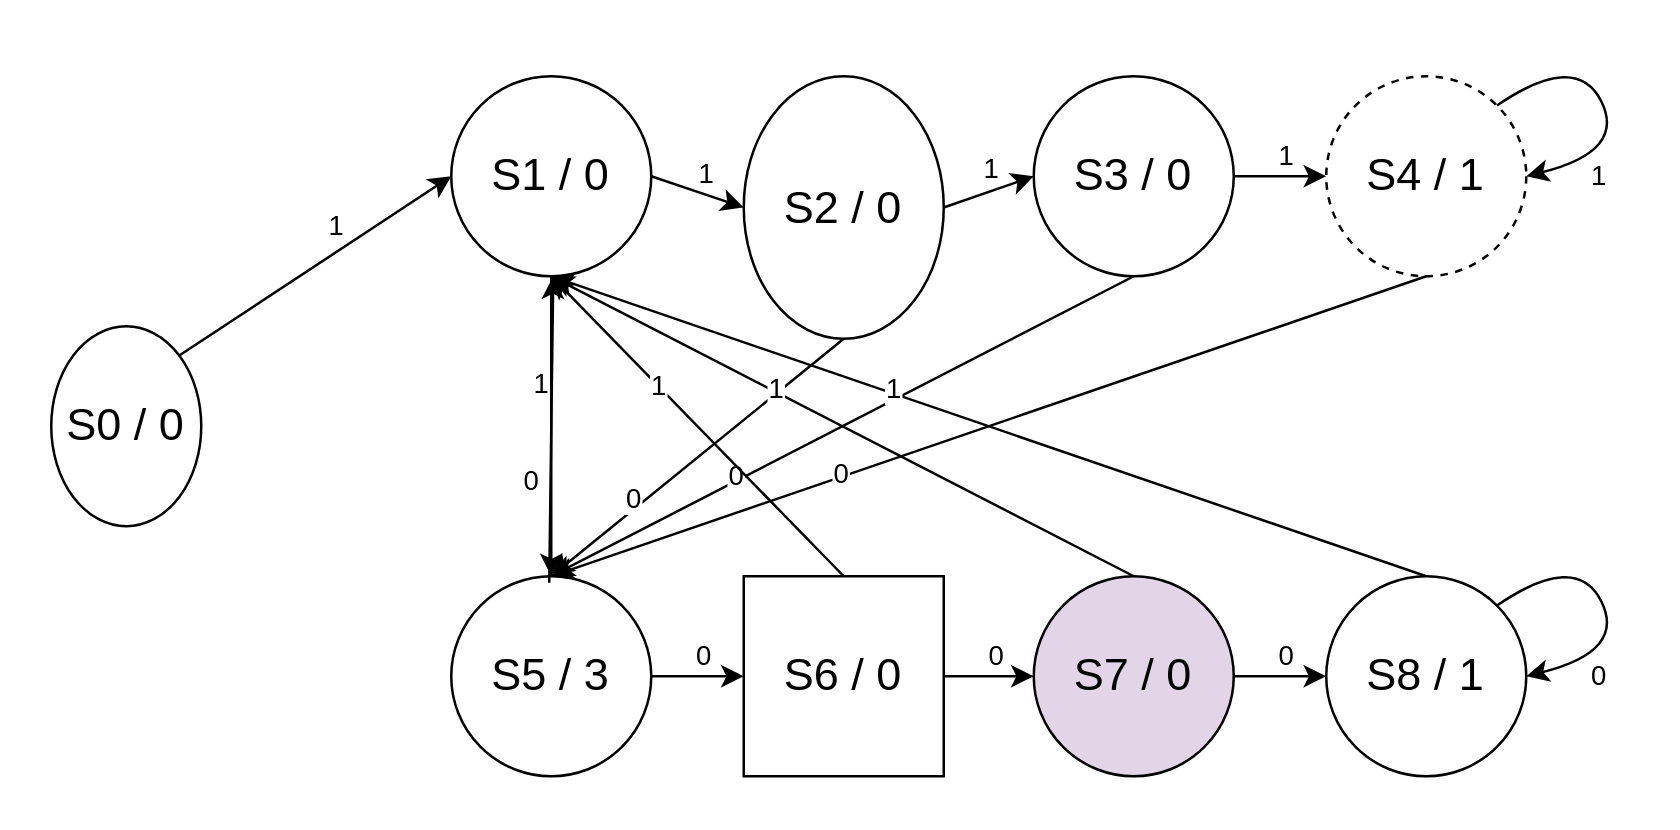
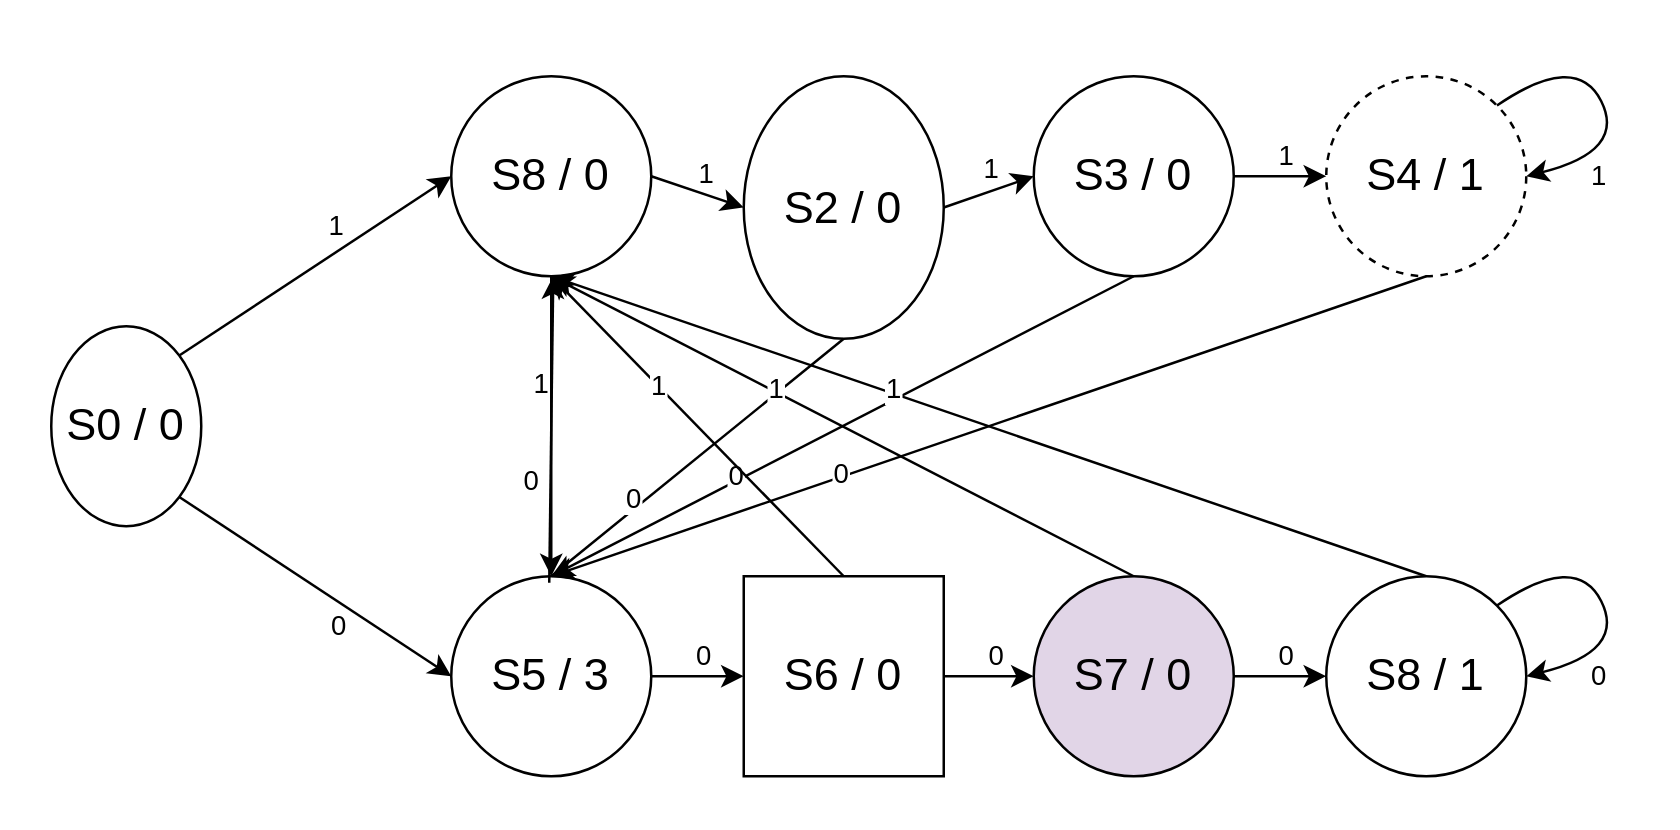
(551, 176) -> (551, 176)
(576, 556) -> (556, 572)
none -> (308, 582)
